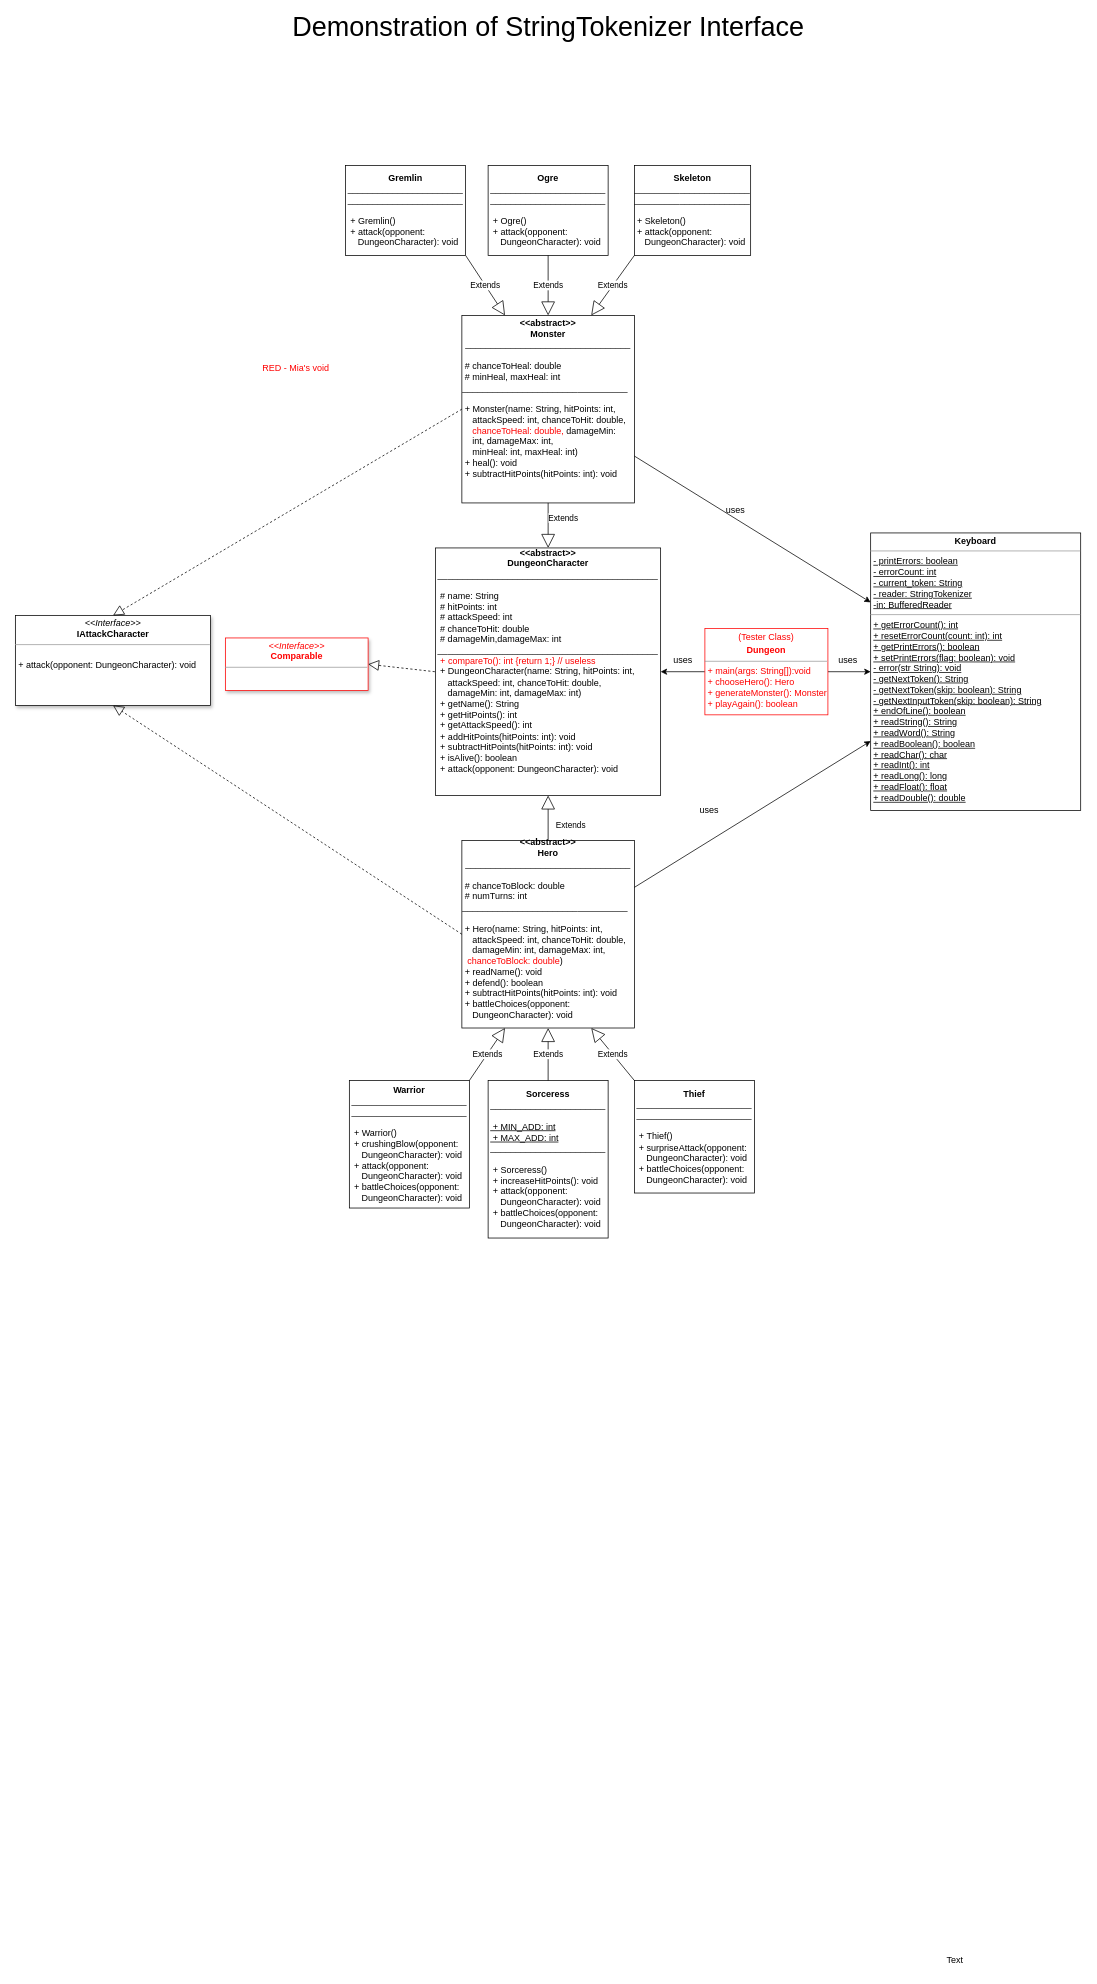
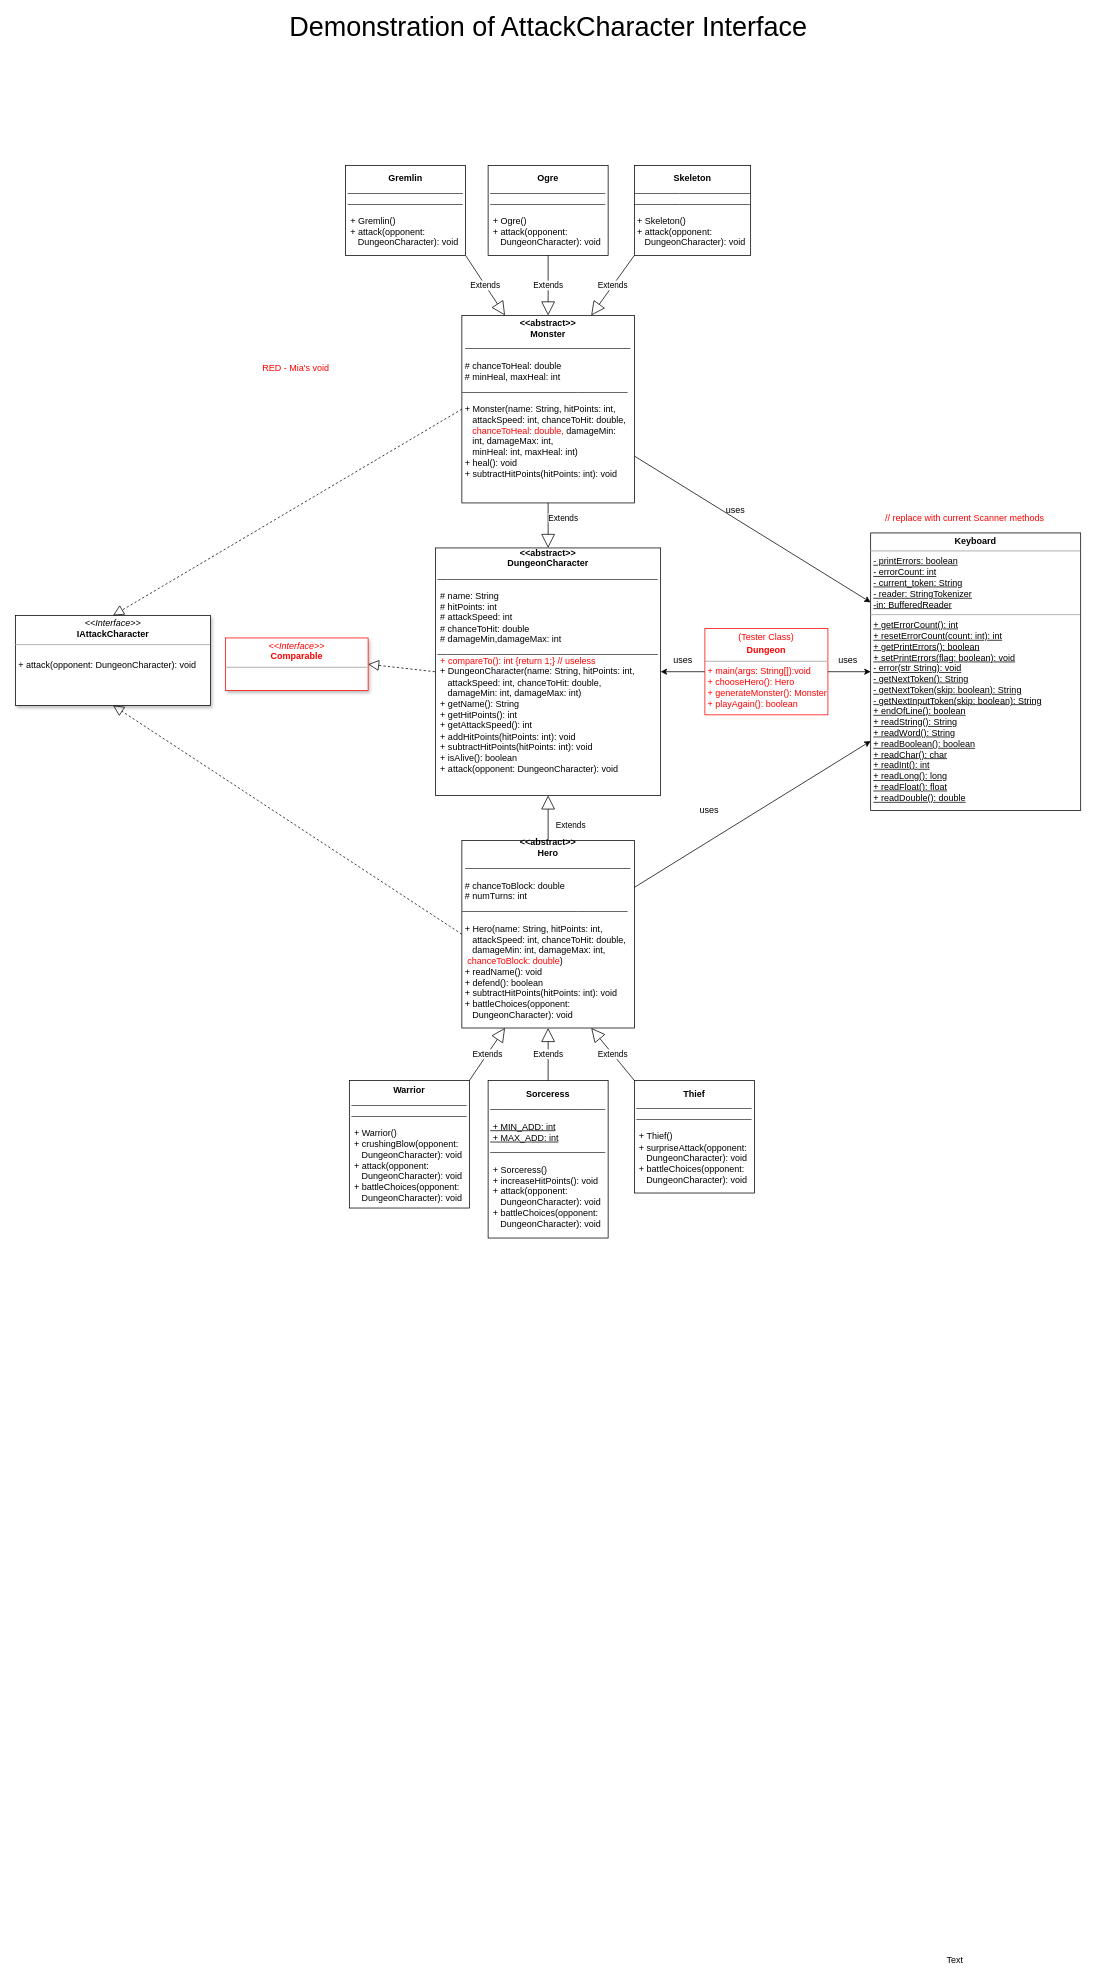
(548, 27) -> (548, 27)
none -> (964, 518)
